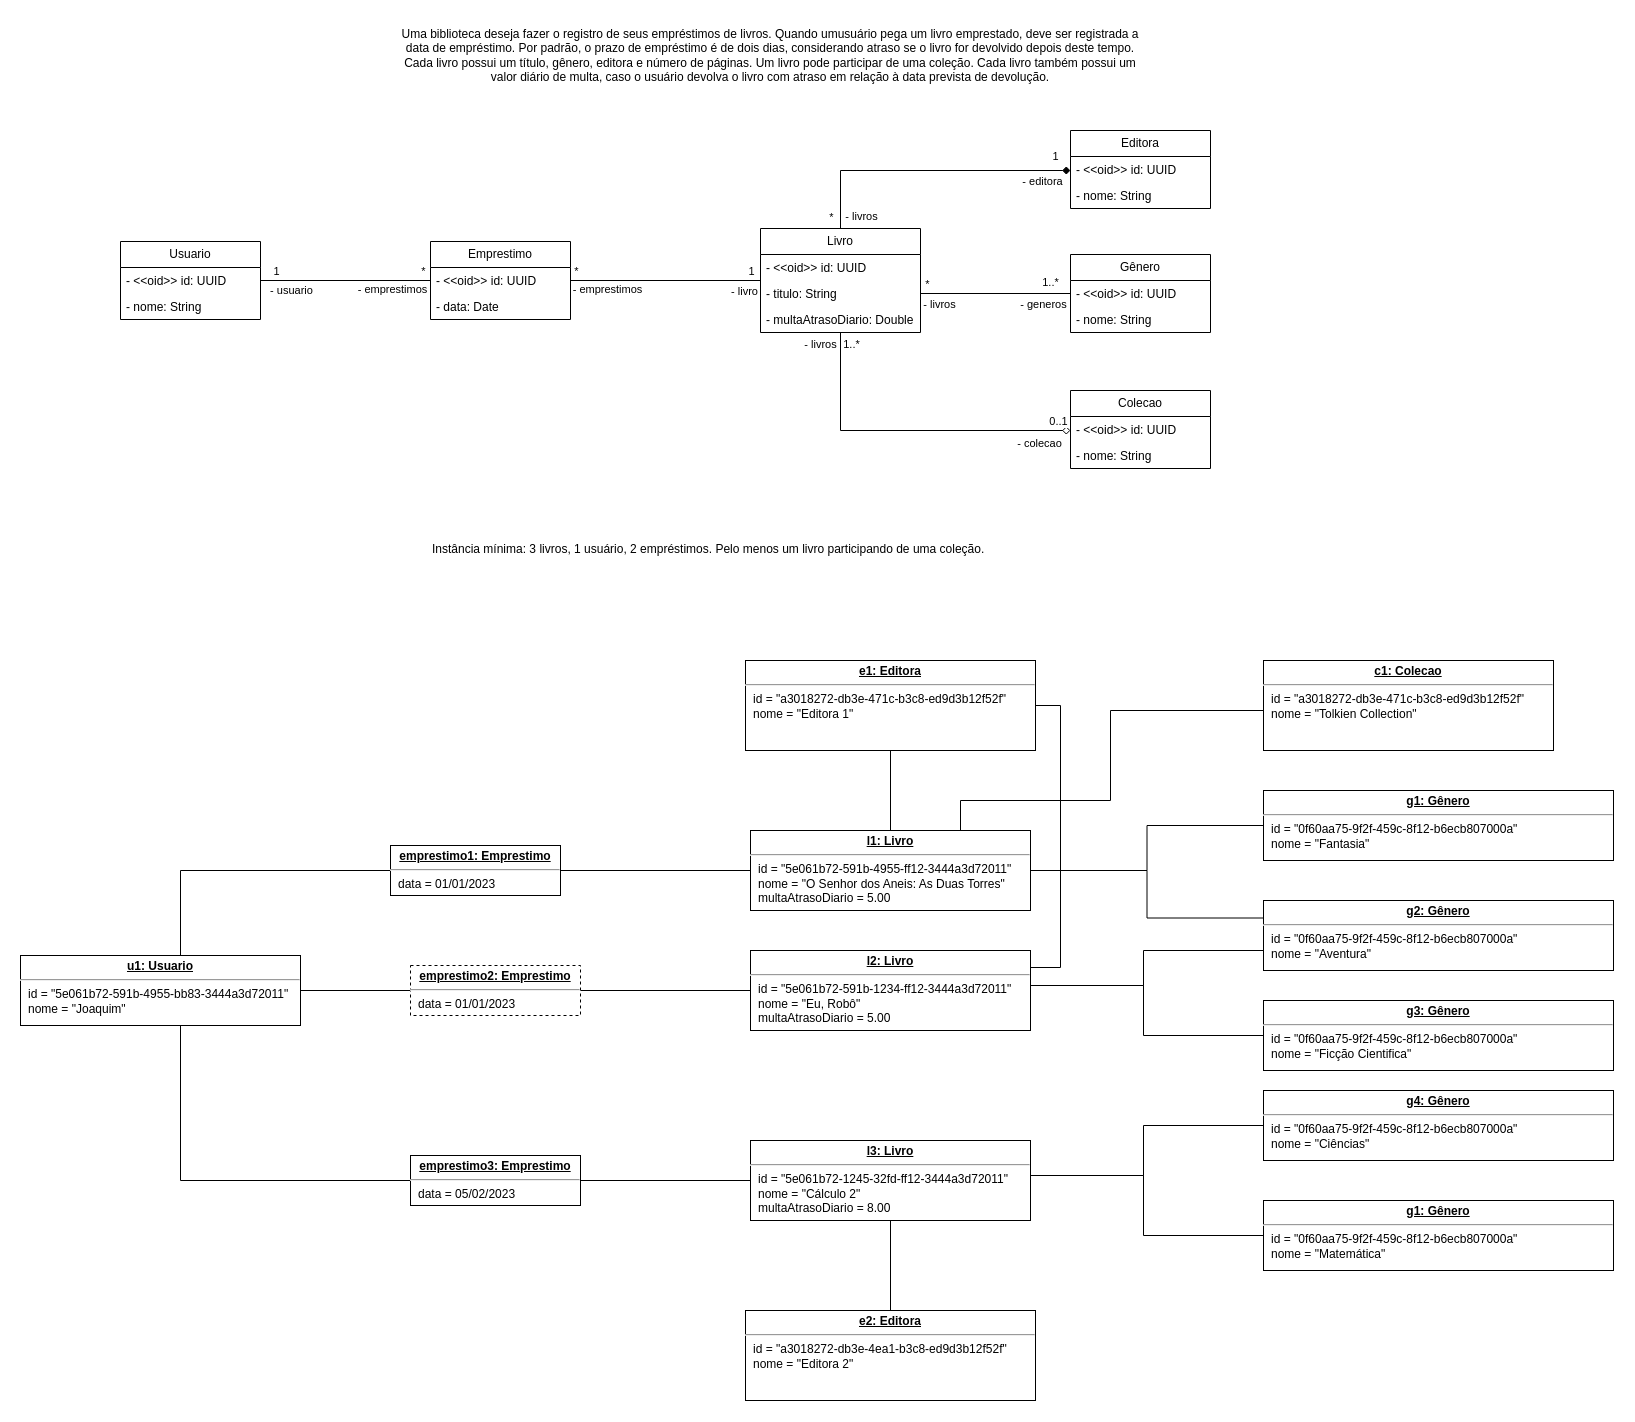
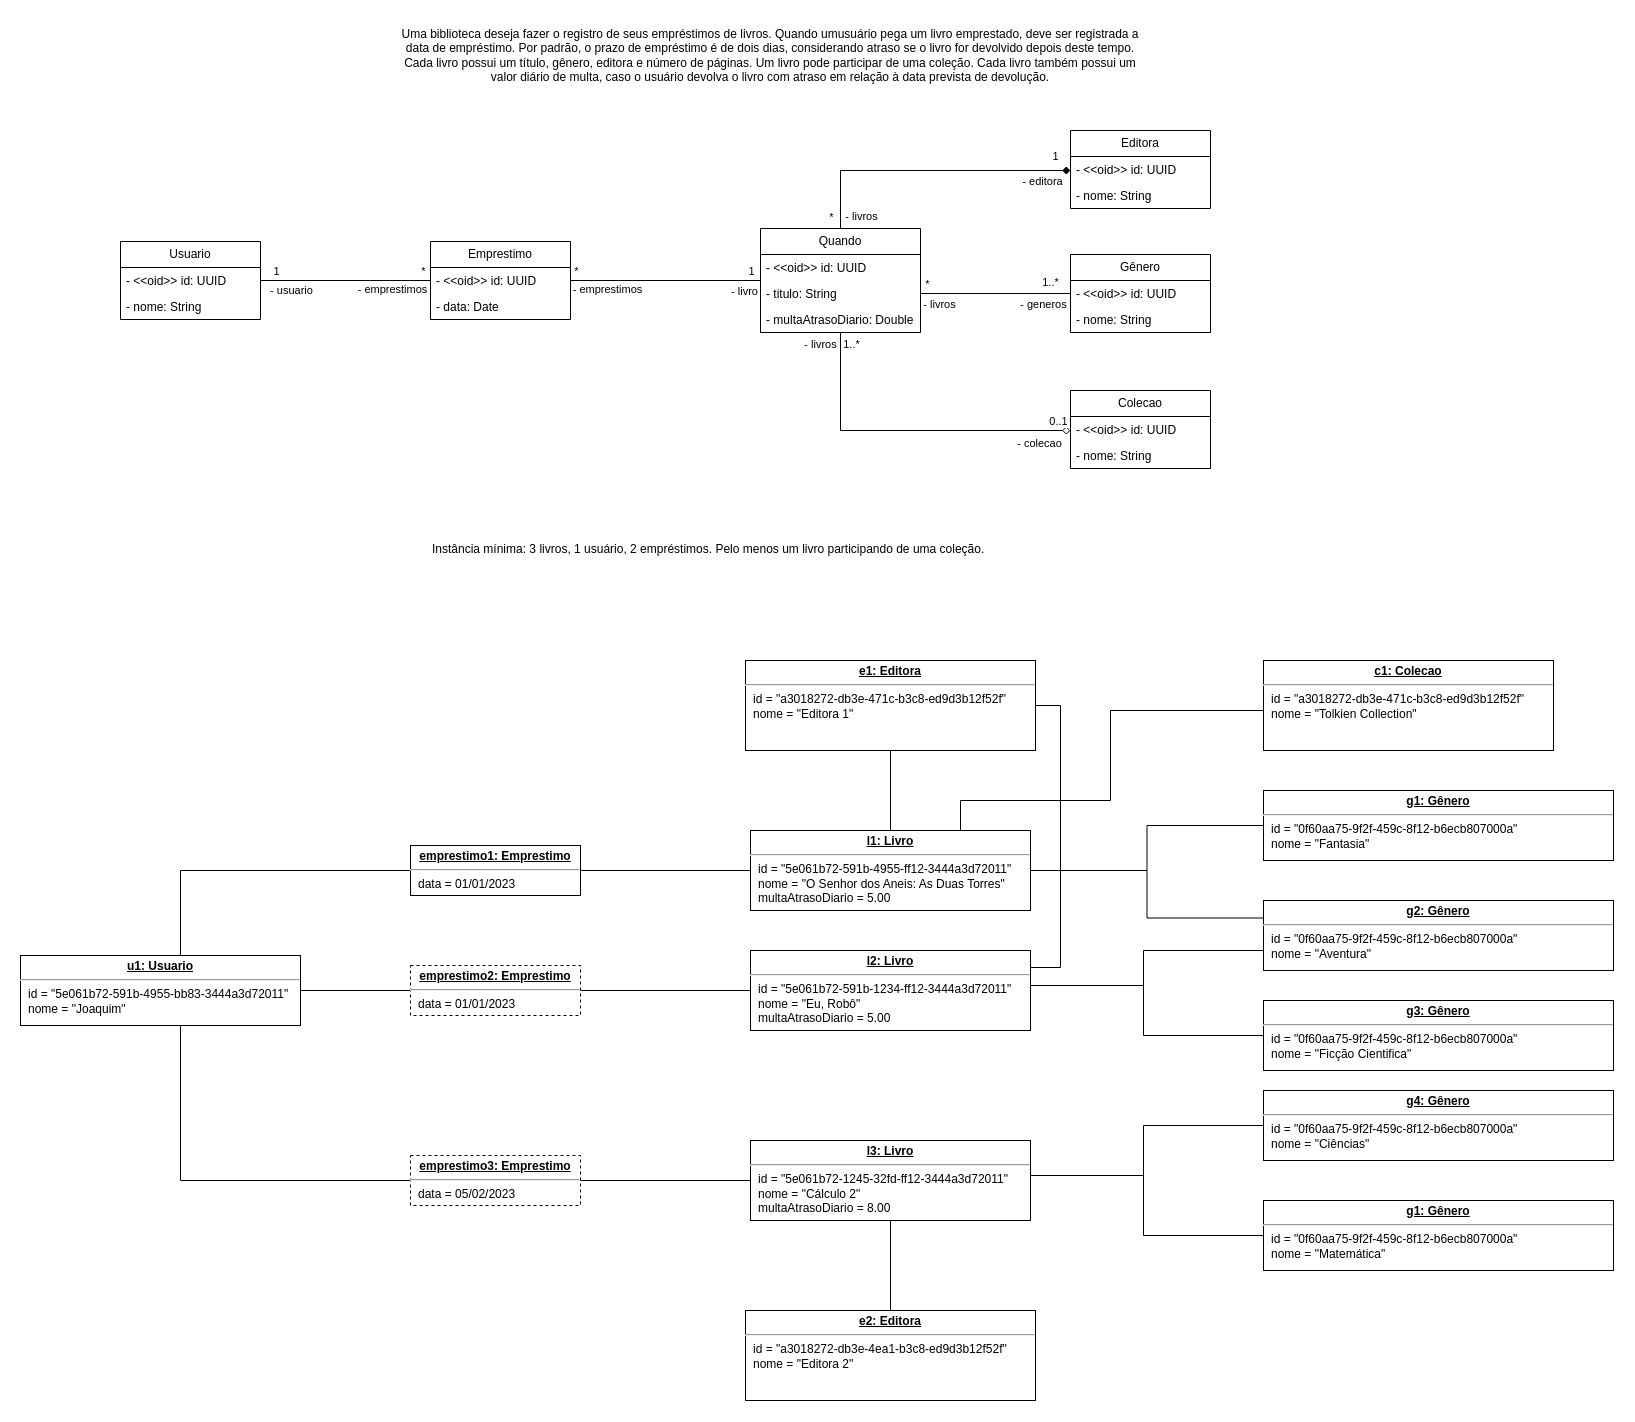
(841, 242) -> (841, 242)
(476, 871) -> (496, 871)
(496, 1181) -> (496, 1181)
